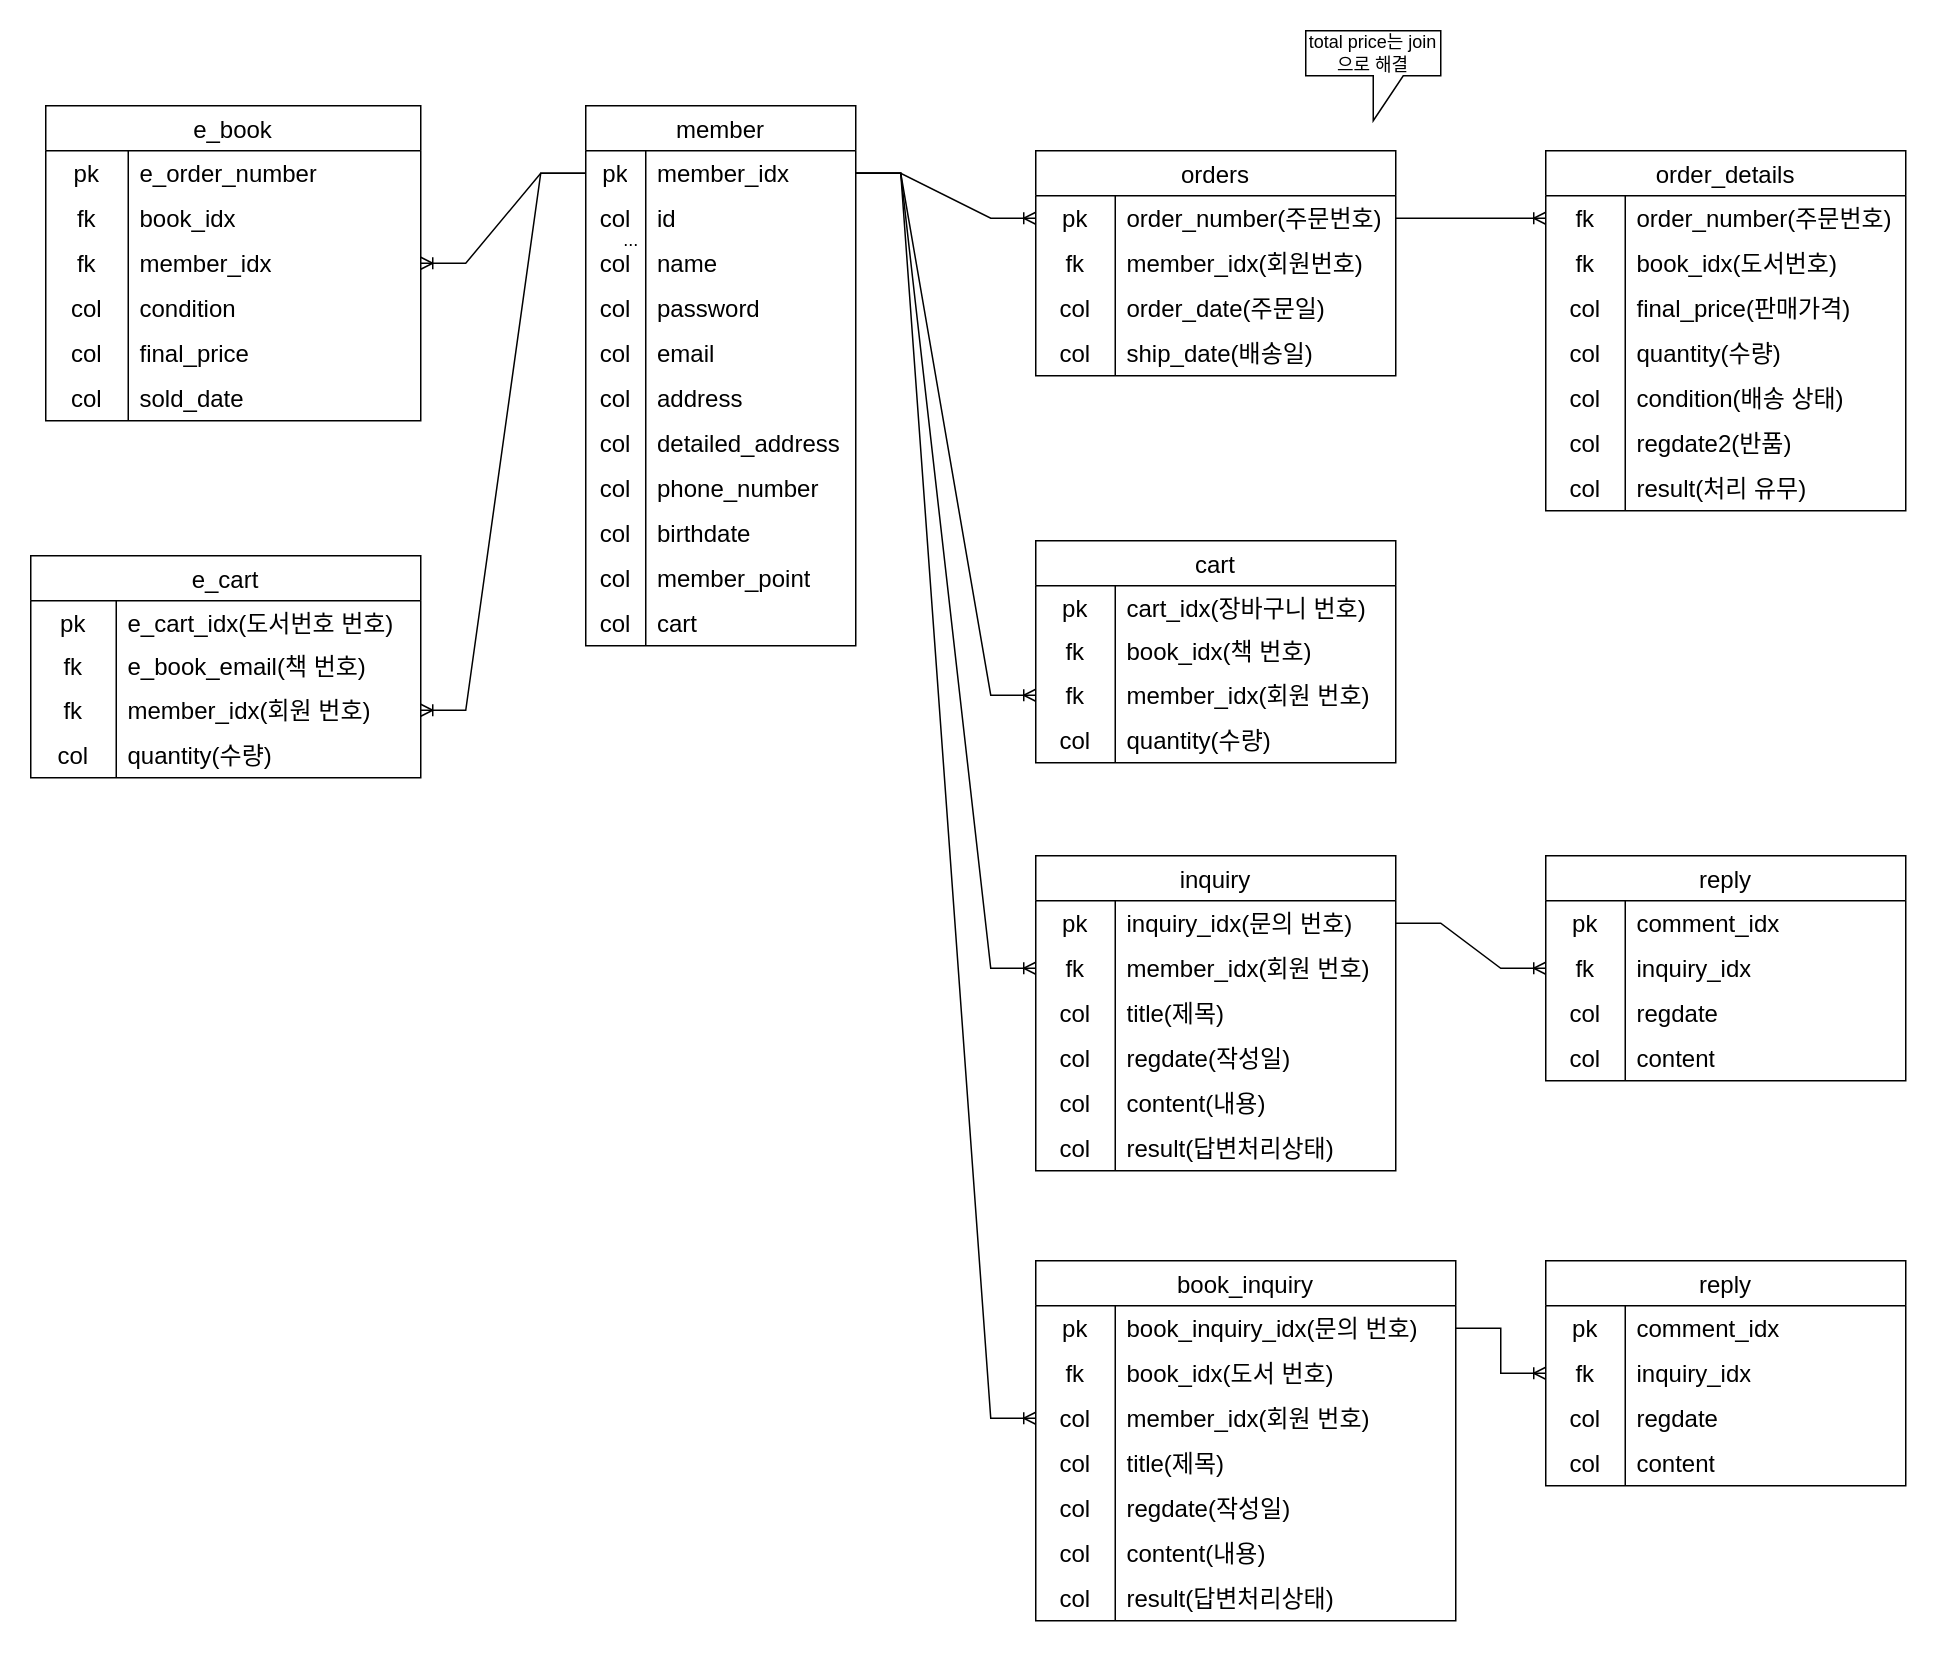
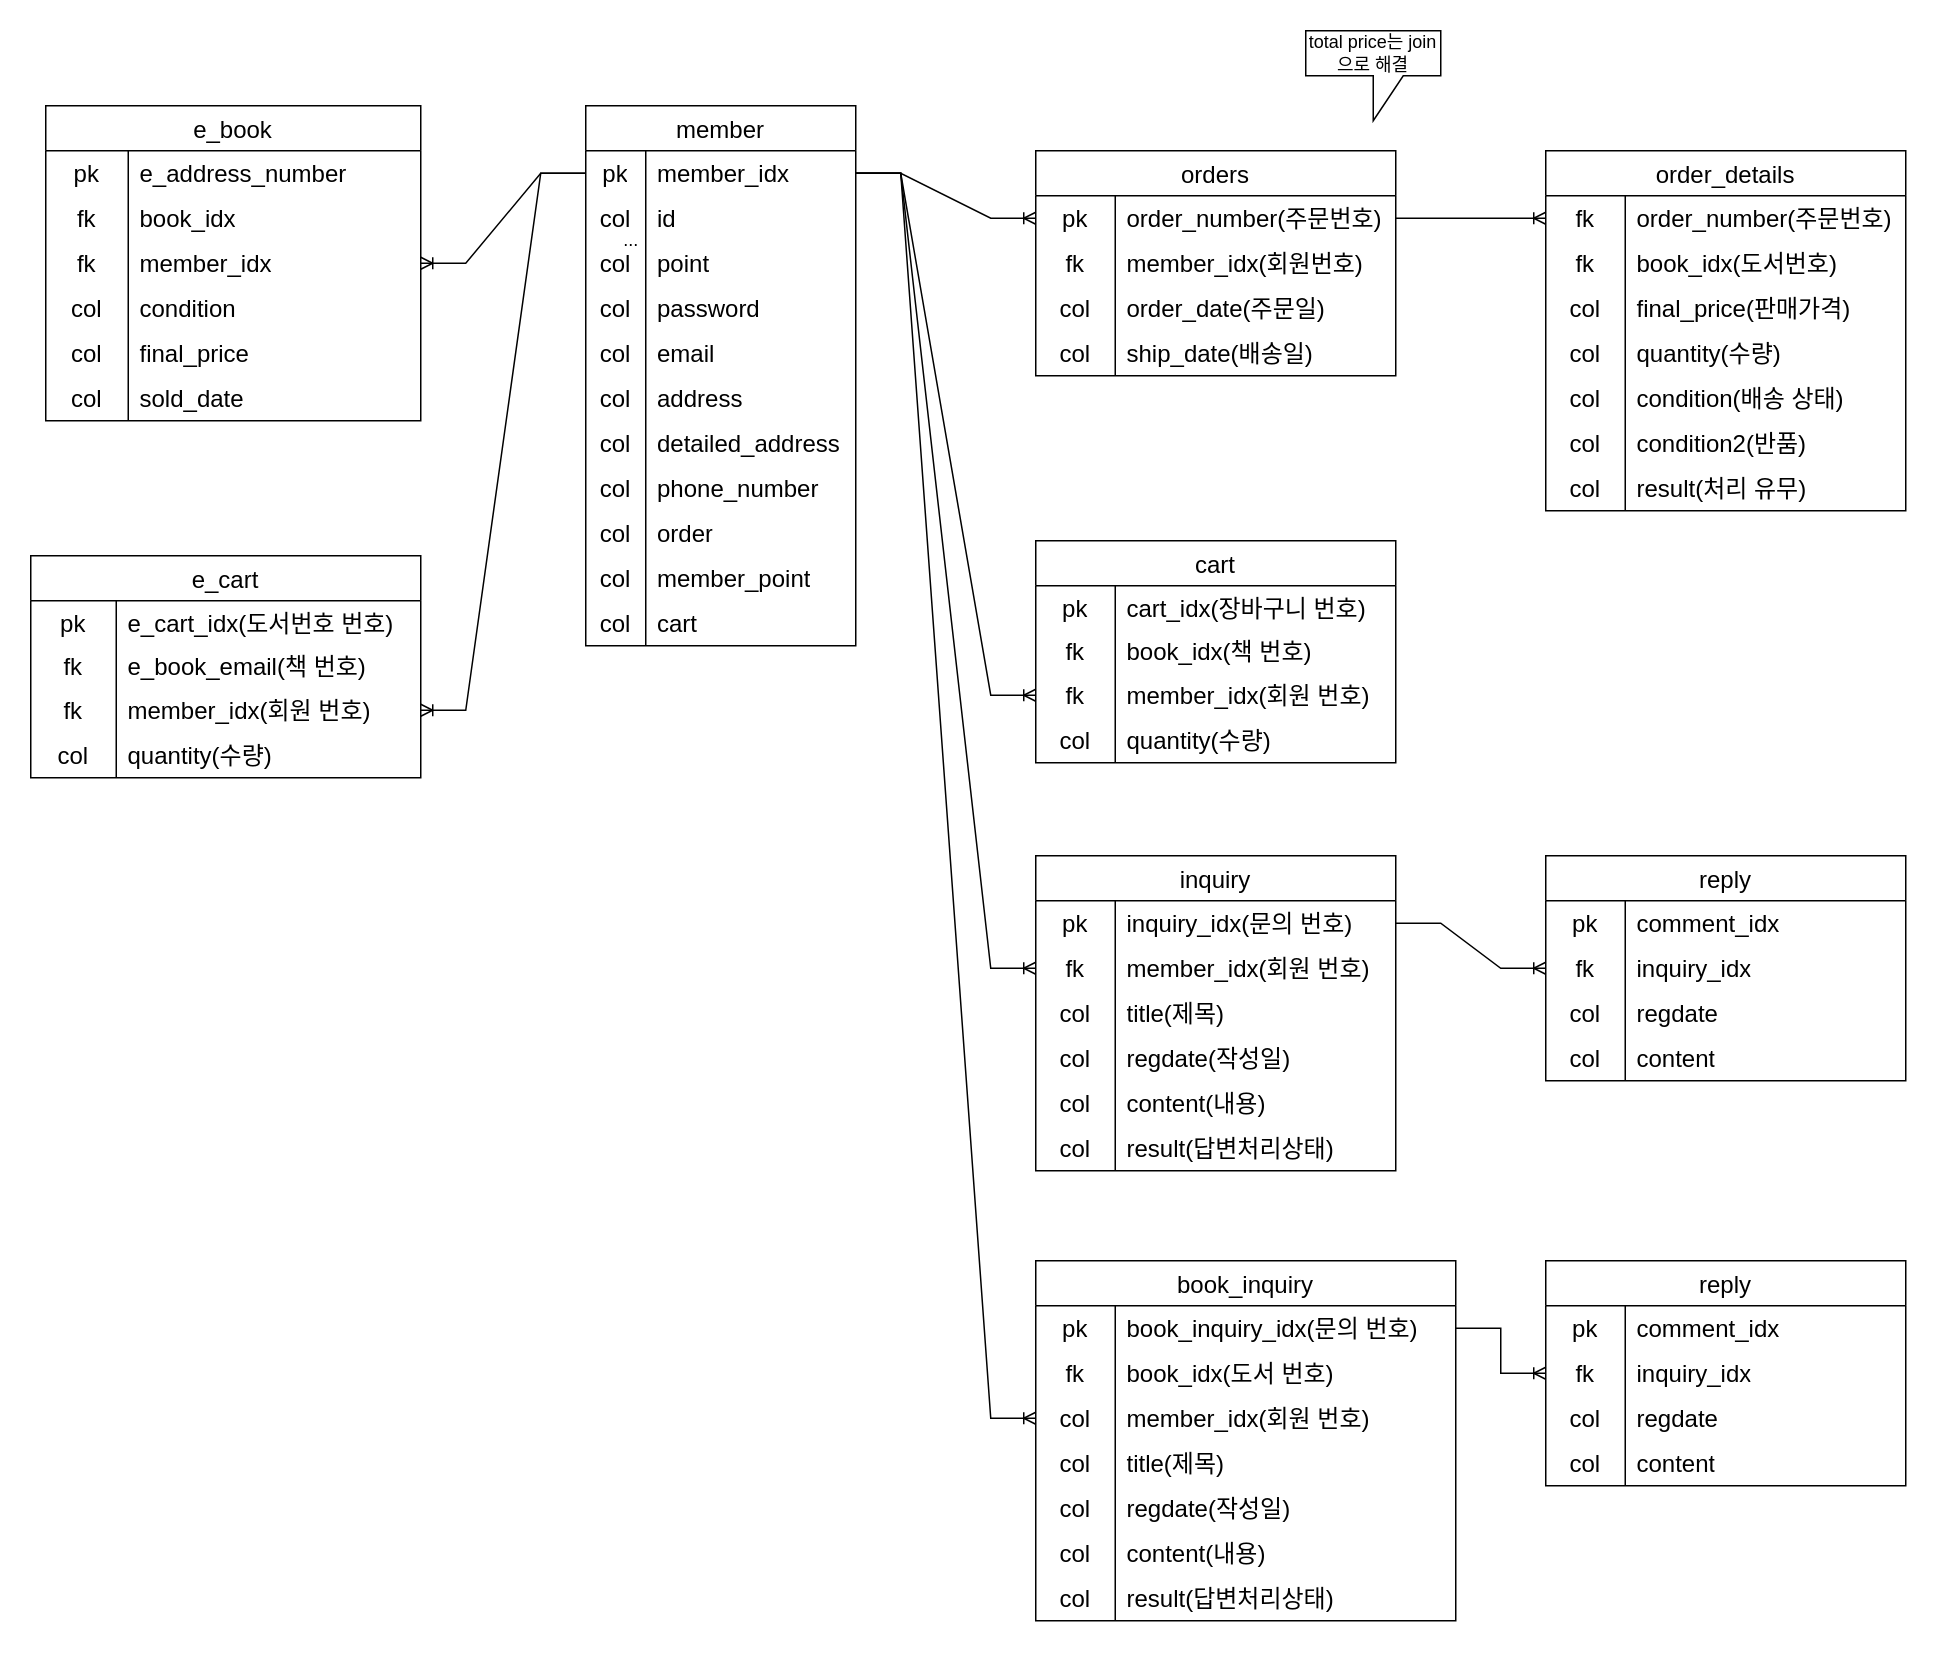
(234, 173) -> (248, 173)
(685, 263) -> (688, 263)
(1728, 443) -> (1736, 443)
(715, 533) -> (691, 533)
